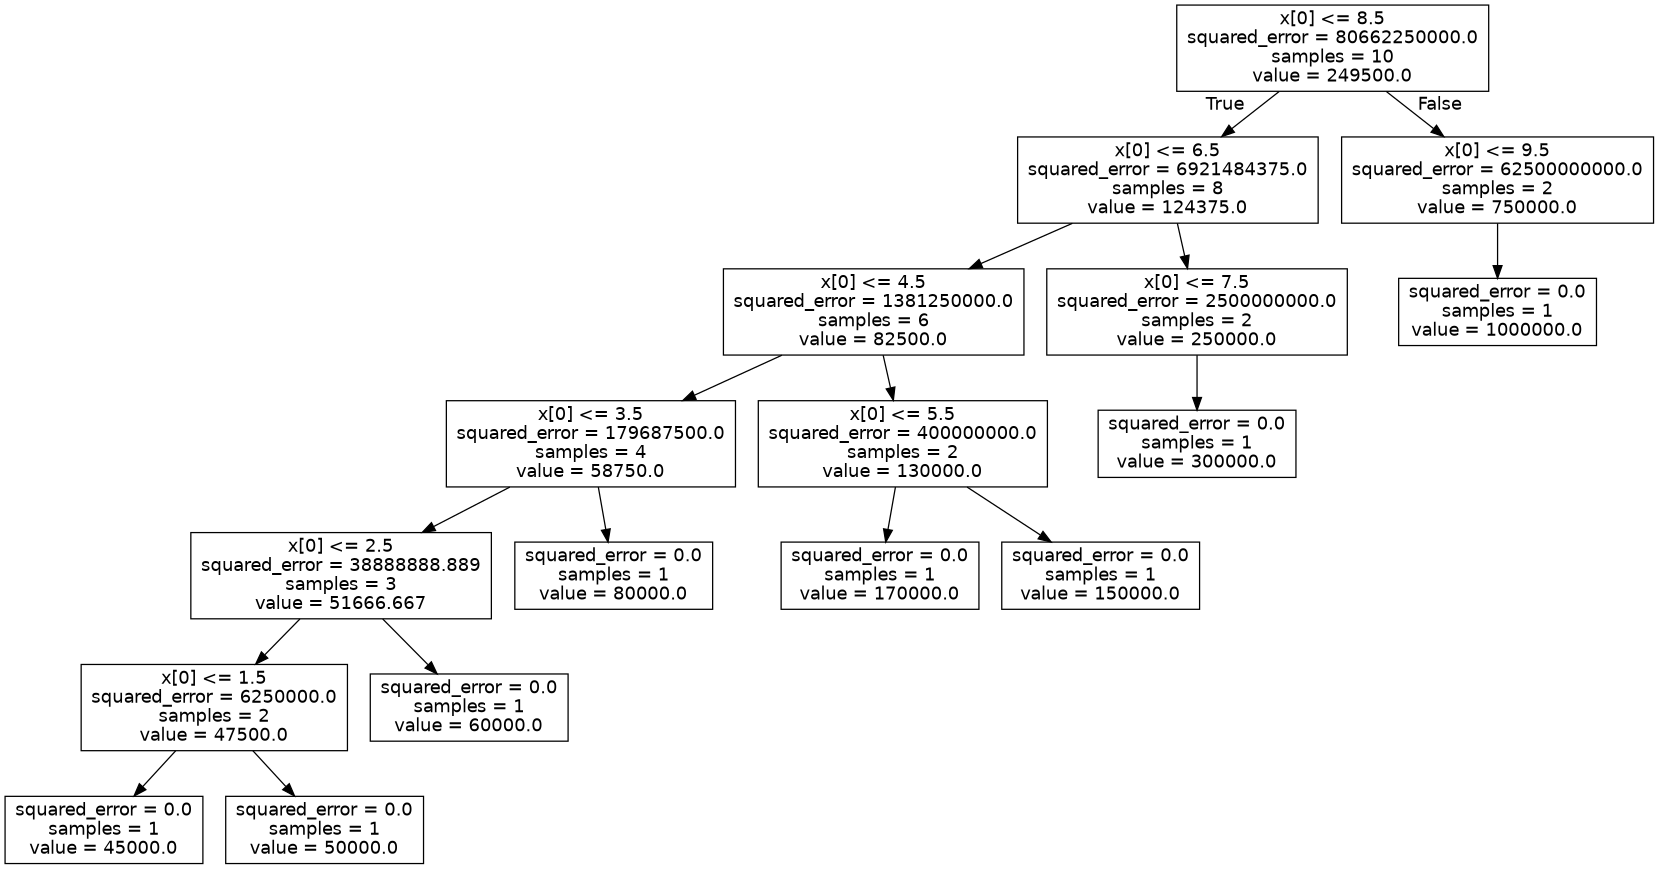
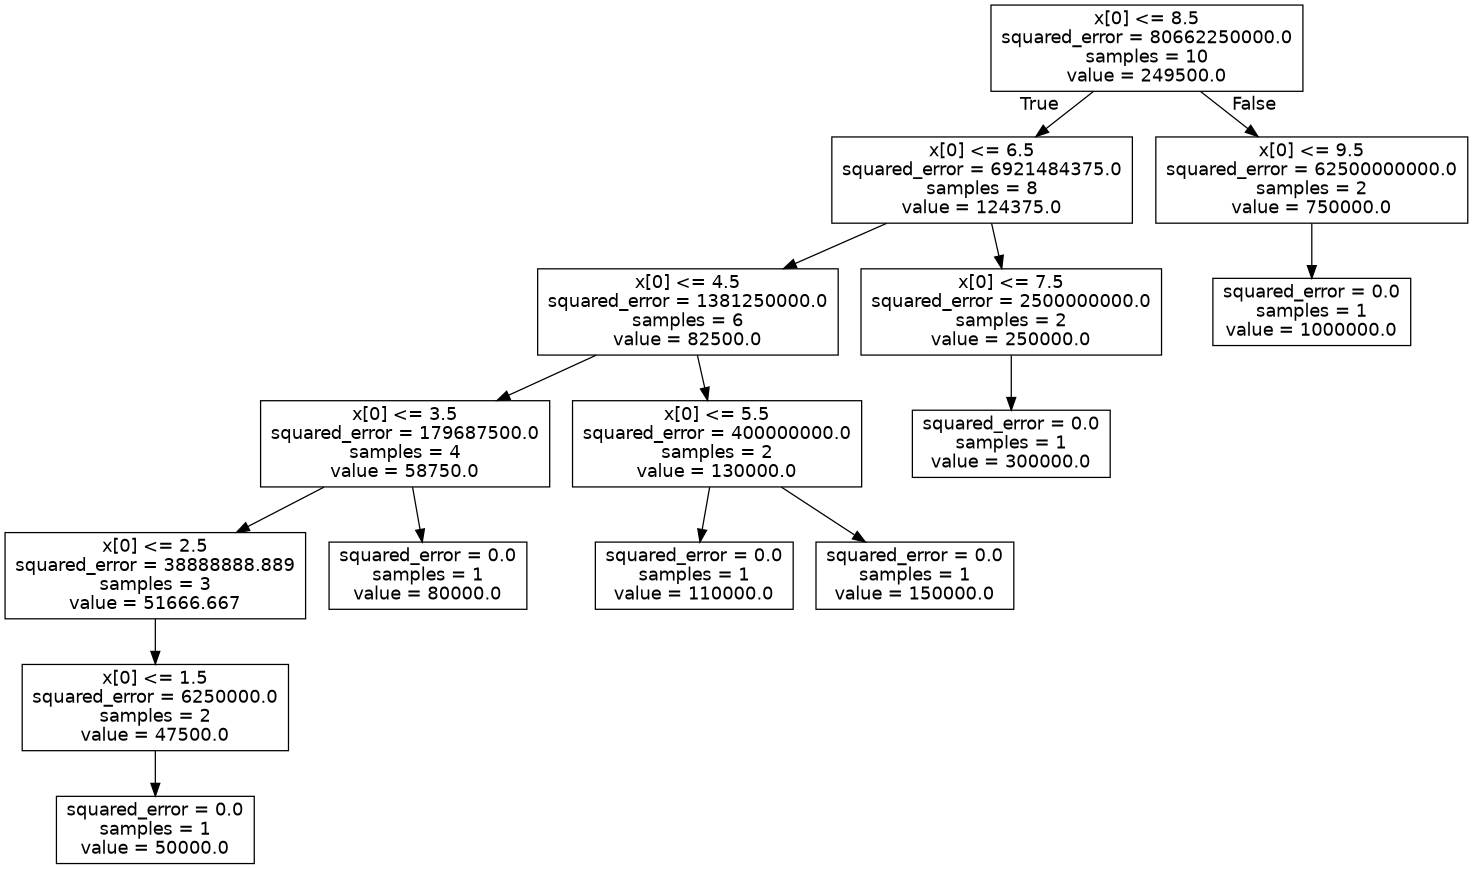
(880, 576) -> (694, 576)
(469, 708) -> none
(104, 830) -> none
